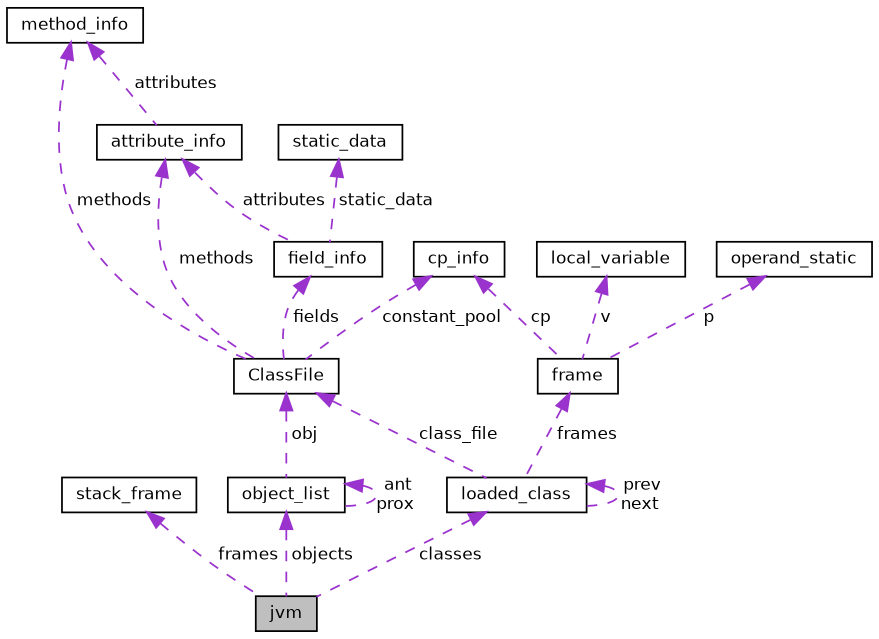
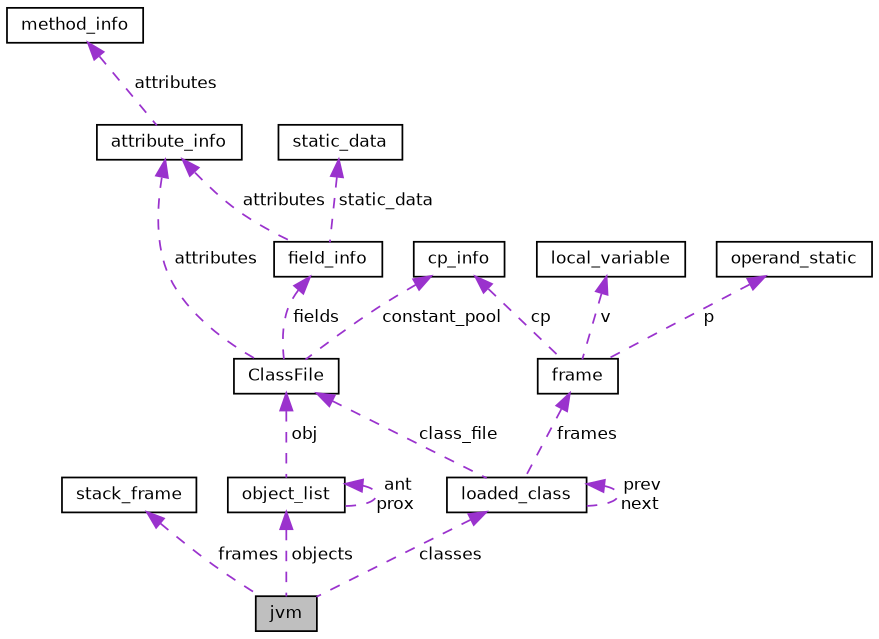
(92, 246) -> none
(214, 259) -> (214, 259)
